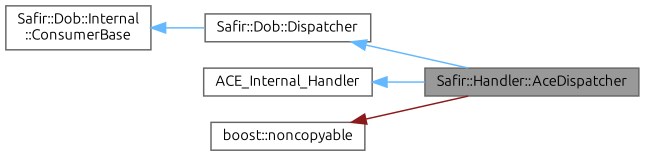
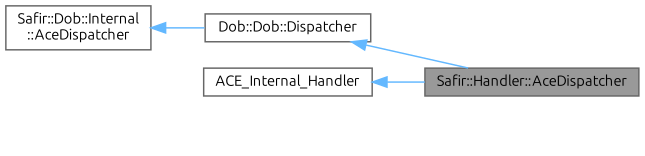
(78, 28) -> (78, 28)
(288, 28) -> (288, 28)
(288, 136) -> none
